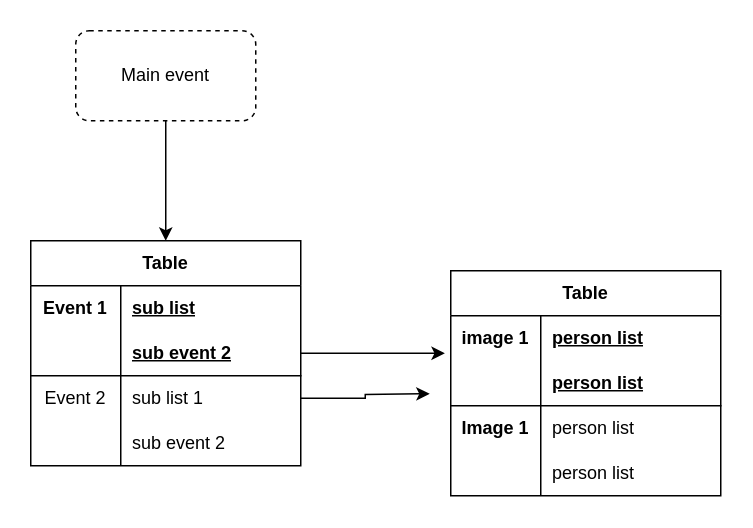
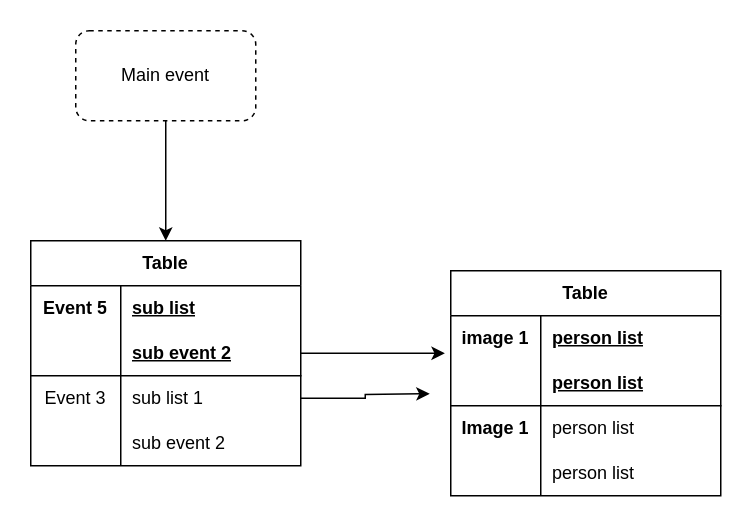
(76, 308) -> (76, 308)
(76, 398) -> (76, 398)
